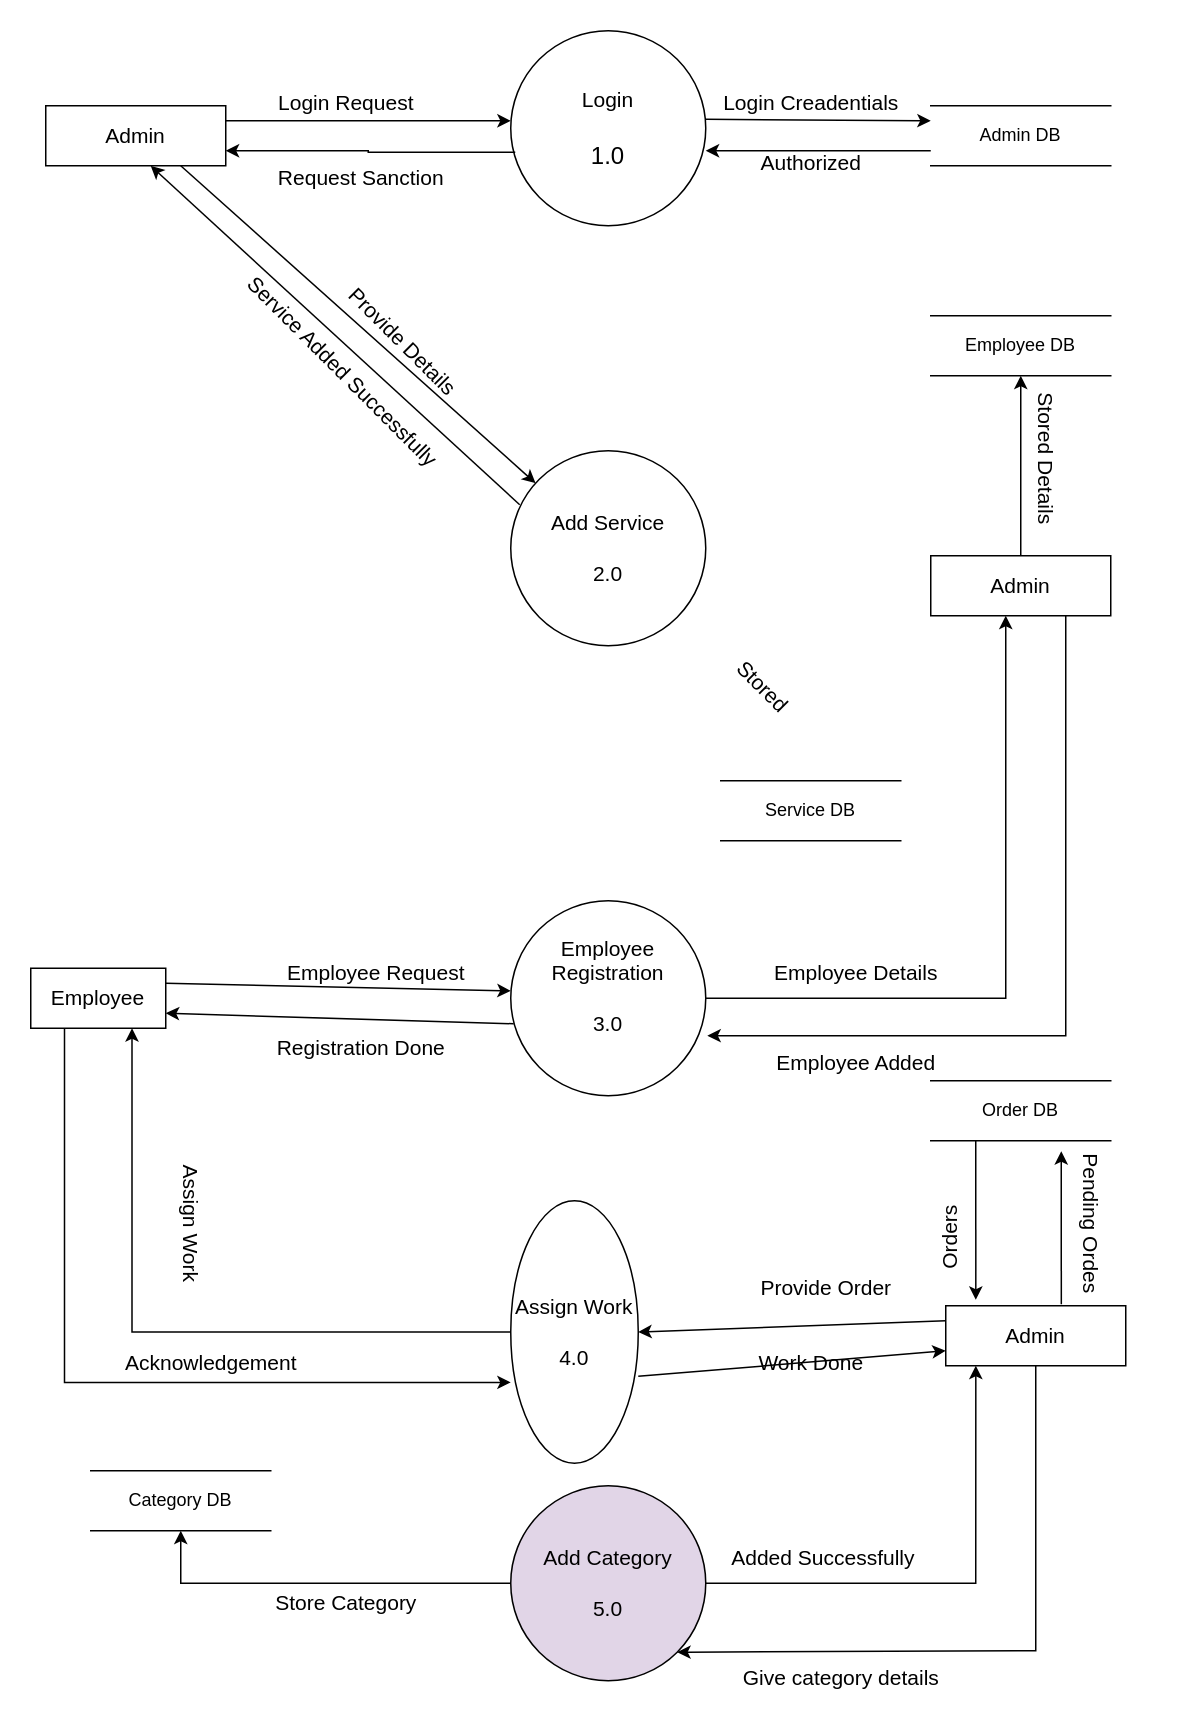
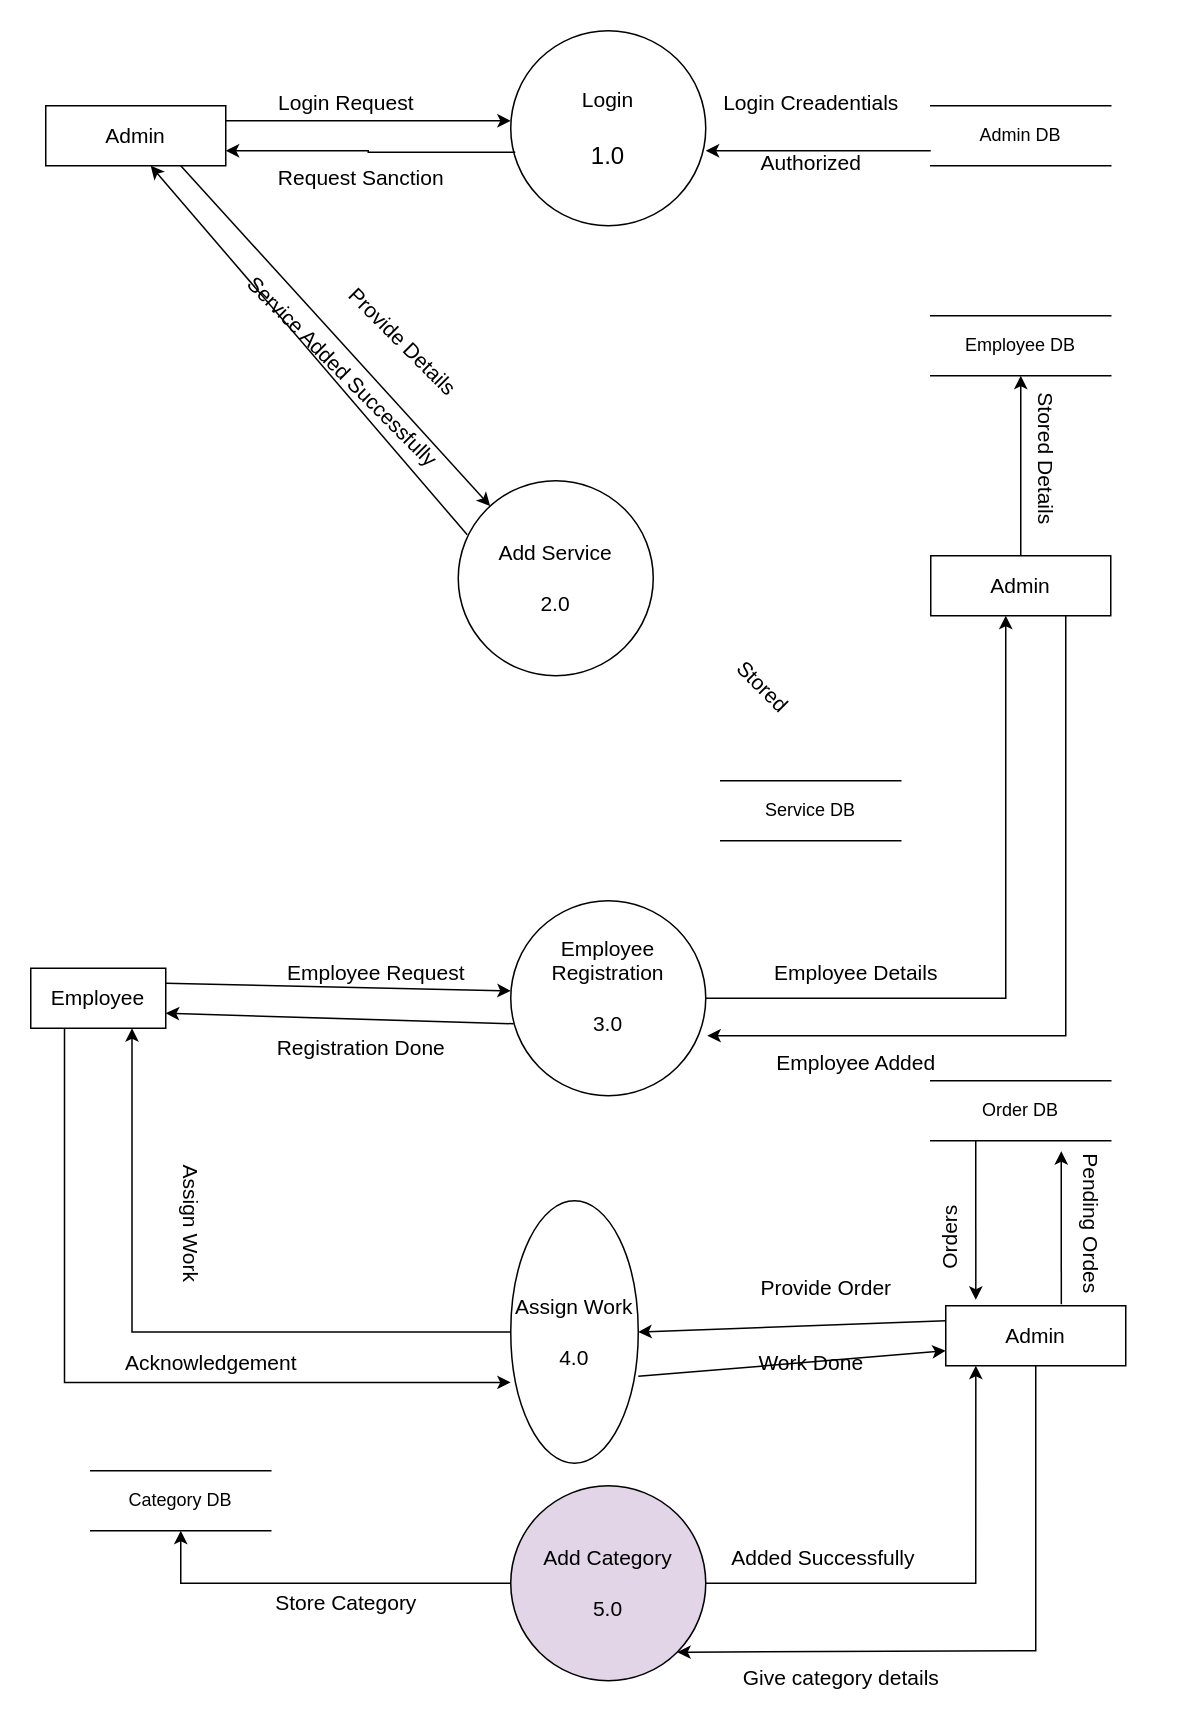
(813, 120) -> none
(608, 548) -> (556, 578)
